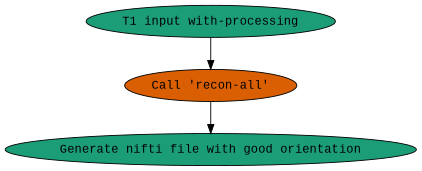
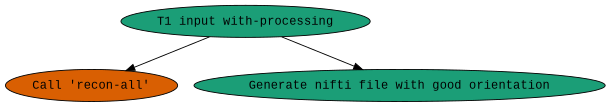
(211, 113) -> (318, 52)
